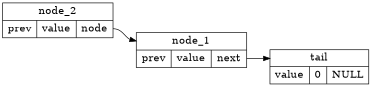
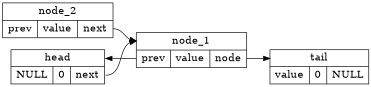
(95, 28) -> (95, 28)
(229, 58) -> (228, 58)
none -> (58, 67)
